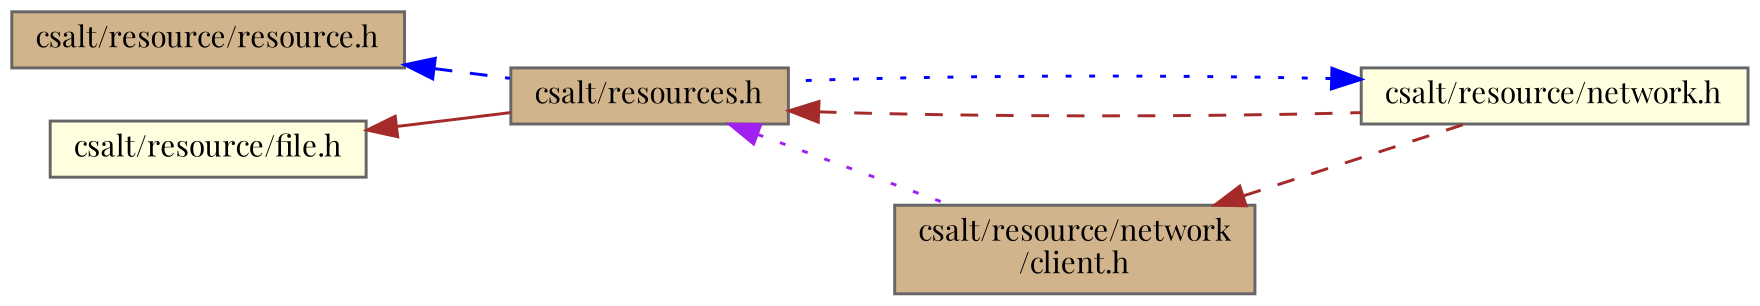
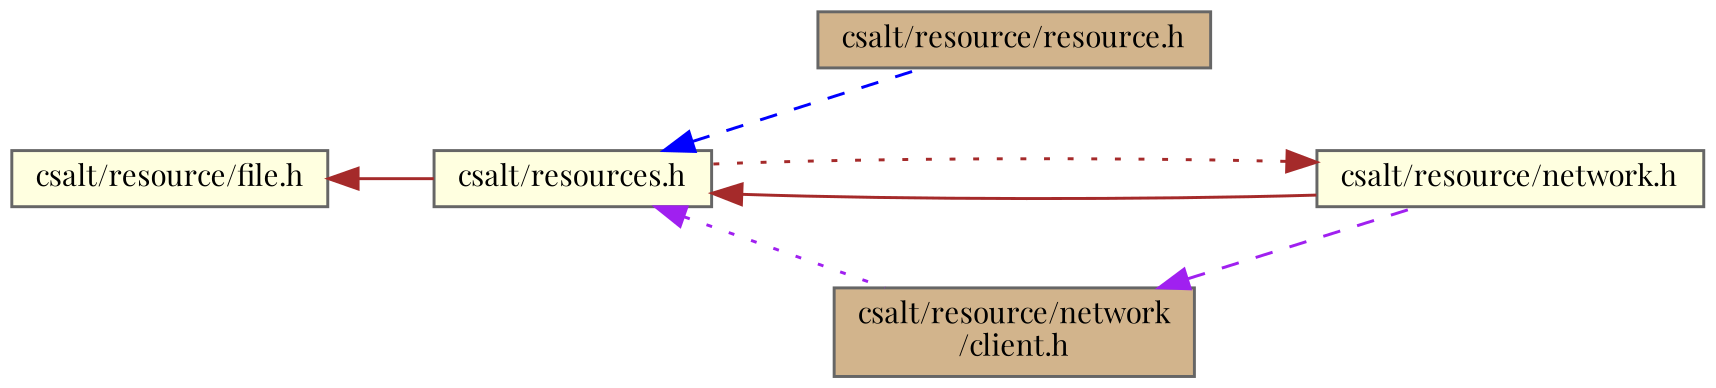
(472, 74) -> (808, 105)
(1060, 76) -> (999, 159)
(650, 96) -> (573, 179)
(1090, 116) -> (1029, 199)
(1354, 160) -> (1303, 243)
